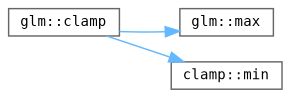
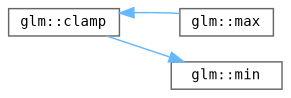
(142, 32) -> (157, 13)
(227, 76) -> (227, 76)
